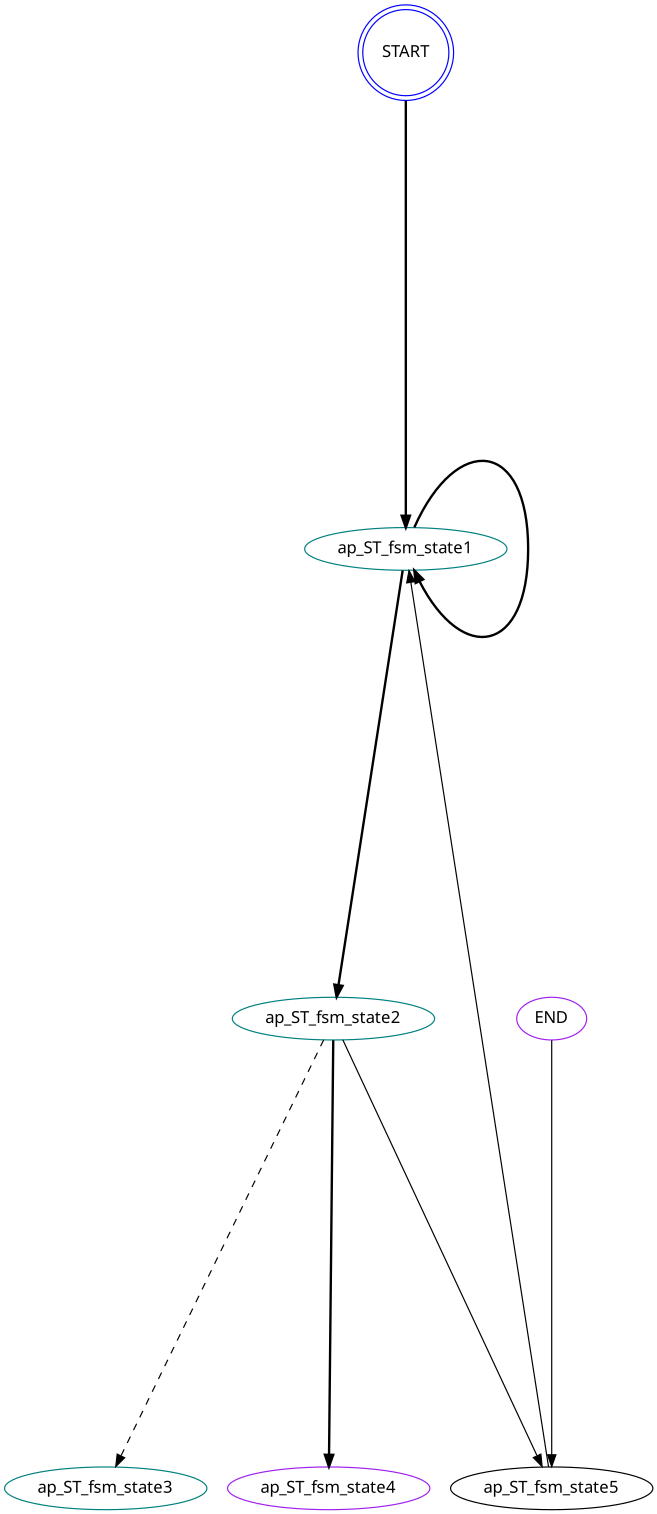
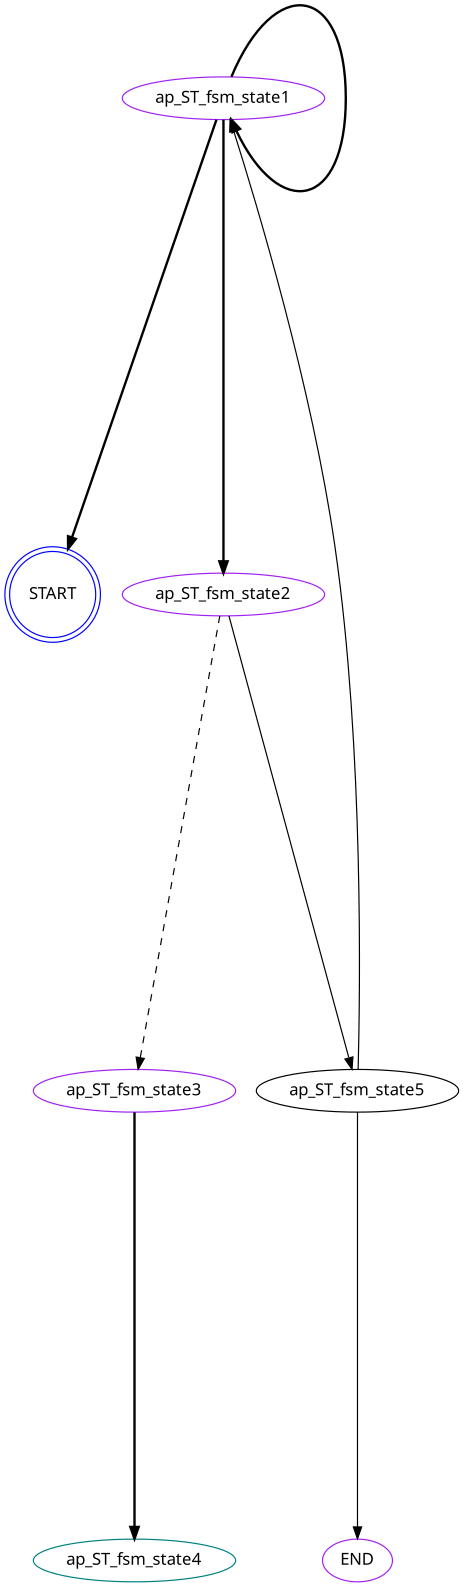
(406, 308) -> (144, 329)
(406, 549) -> (223, 98)
(333, 1019) -> (223, 594)
(331, 1247) -> (135, 1319)
(552, 1247) -> (357, 1319)
(106, 1488) -> (135, 1091)
(329, 1488) -> (135, 1560)
